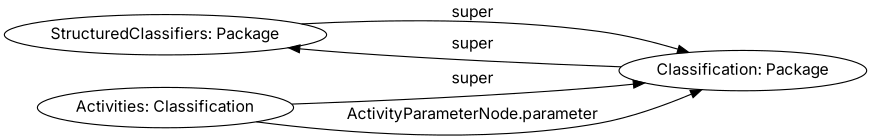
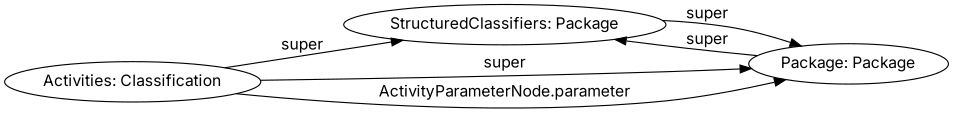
none -> (308, 55)
(743, 71) -> (849, 64)
